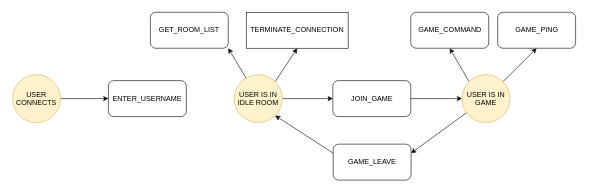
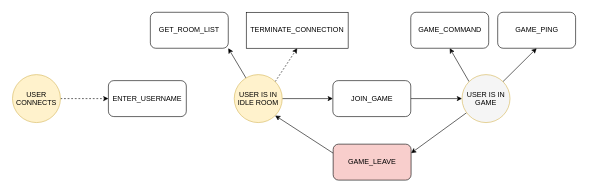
(285, 67) -> (285, 67)
(82, 99) -> (82, 99)
(486, 99) -> (486, 99)
(372, 162) -> (372, 162)
